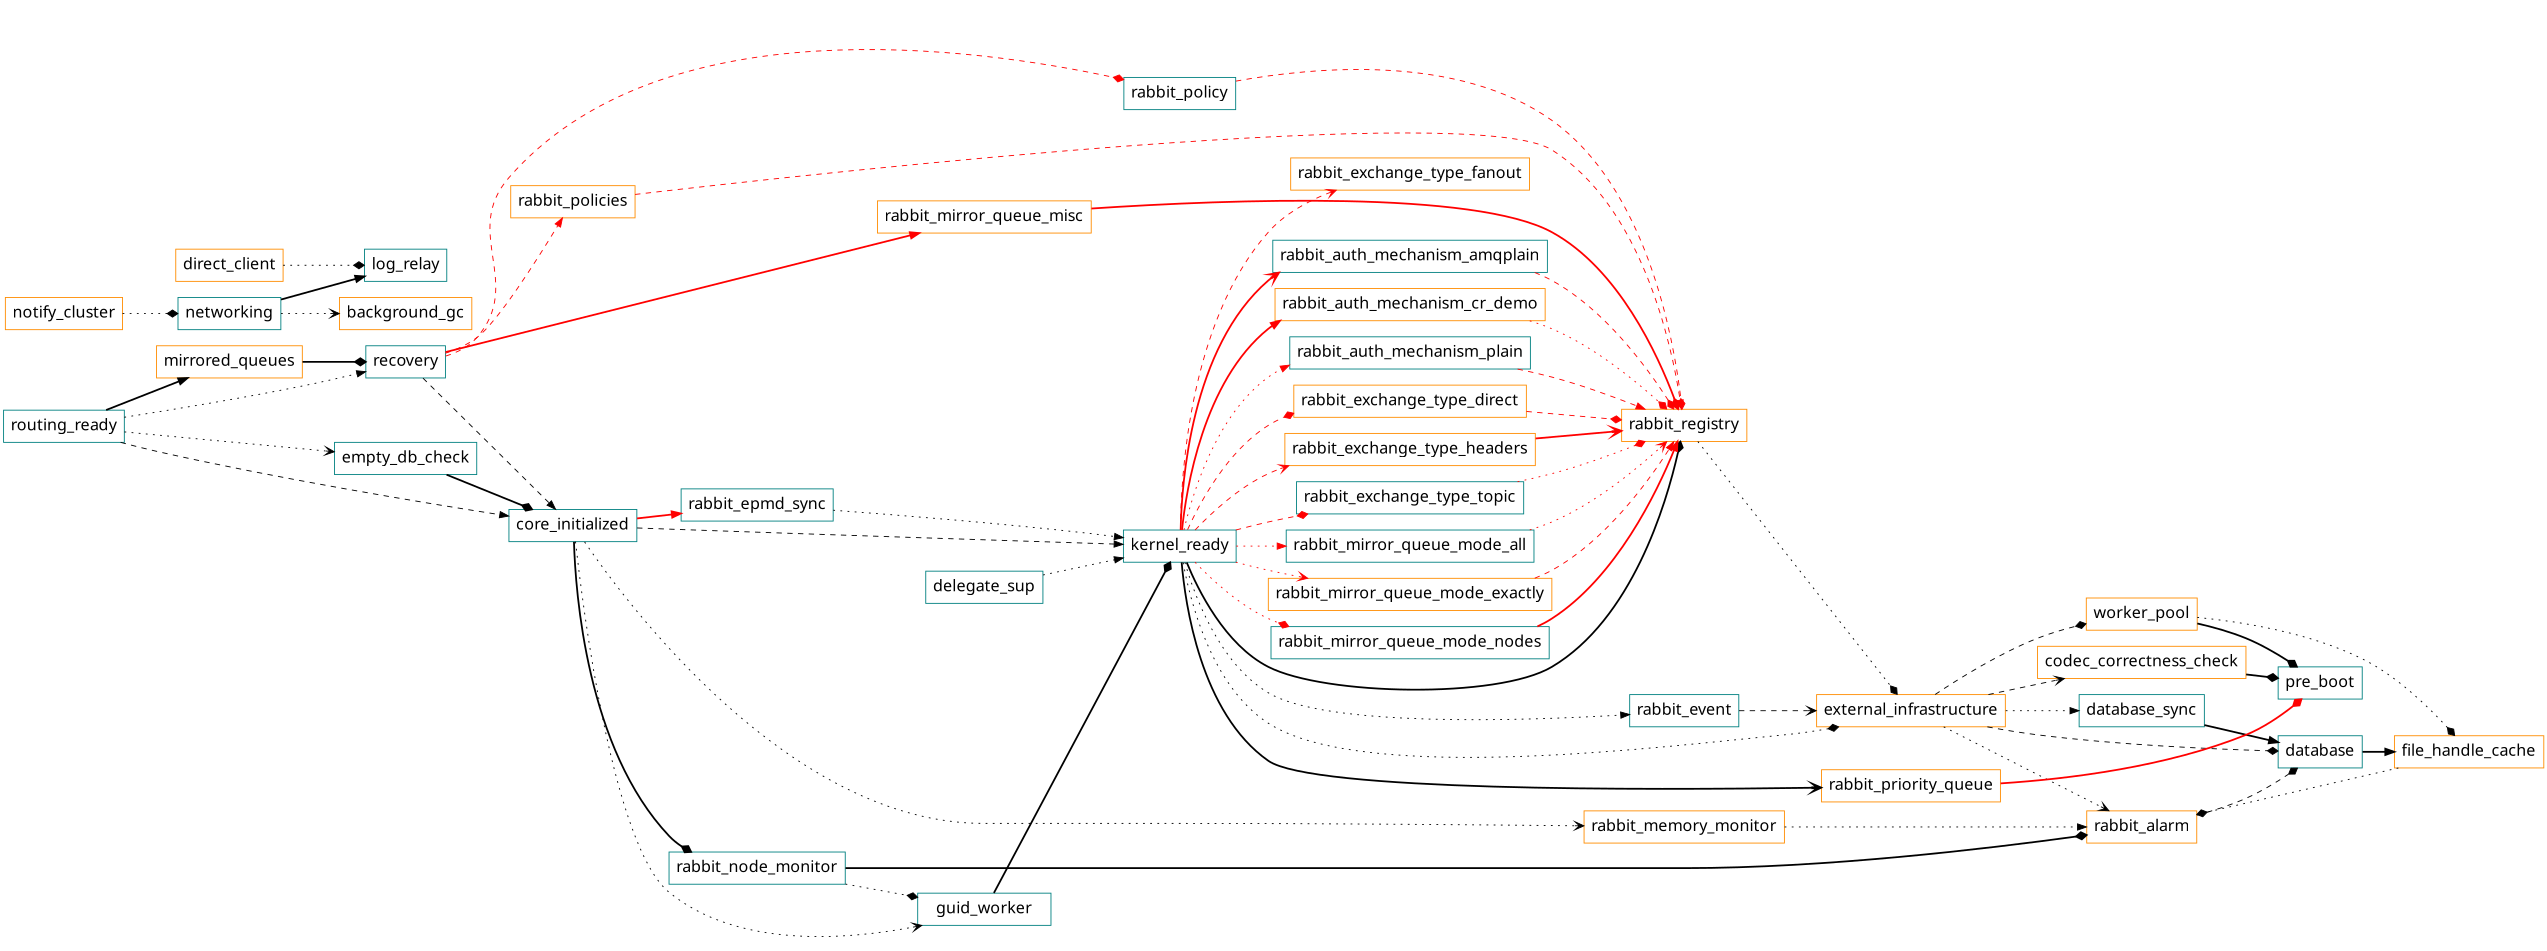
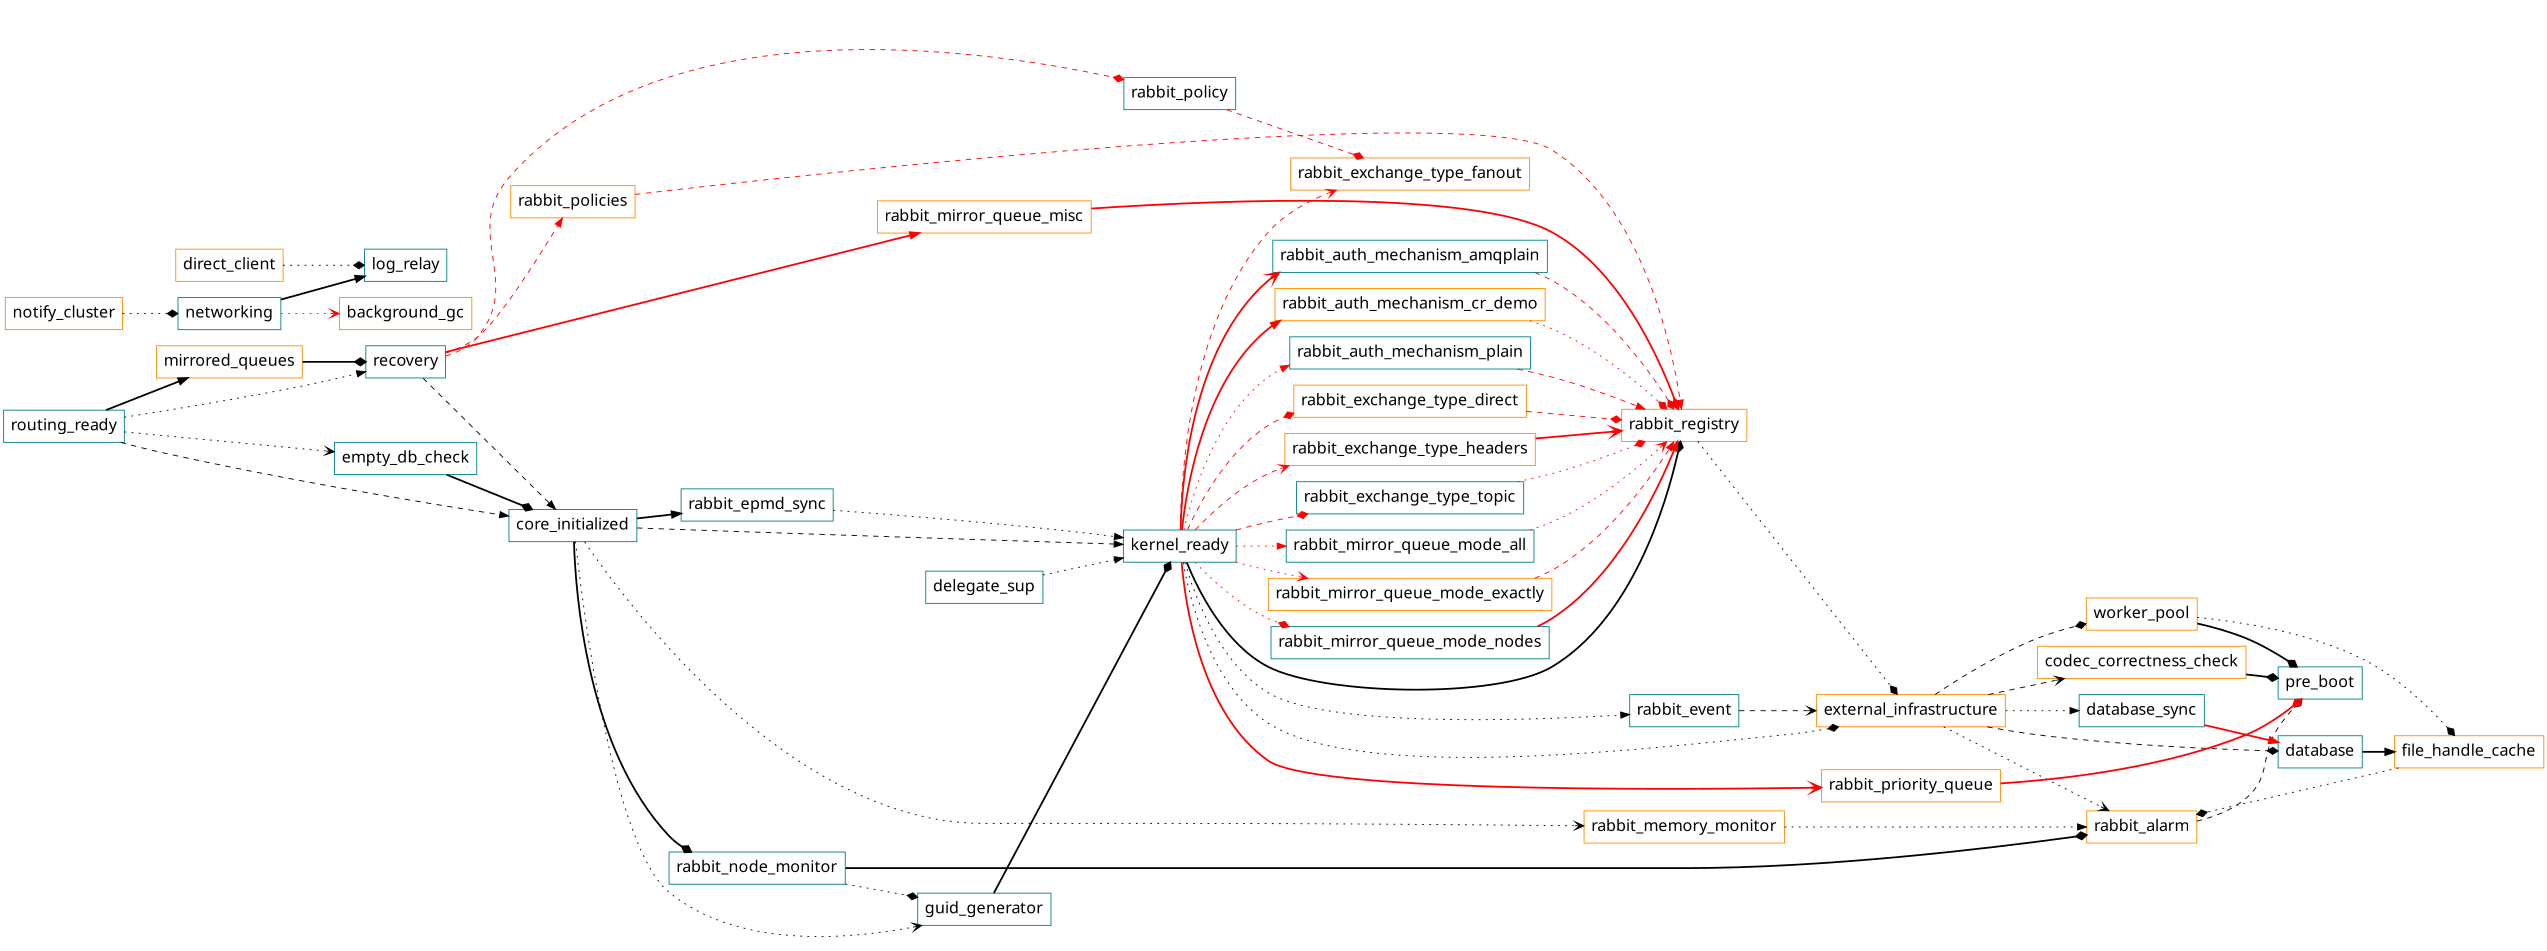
(1547, 118) -> (1283, 130)
(306, 314) -> (306, 314)
(655, 516) -> (655, 516)
(2235, 732) -> (2235, 732)
(1428, 784) -> (1428, 784)
(2251, 796) -> (2261, 778)
(984, 909) -> (984, 909)
